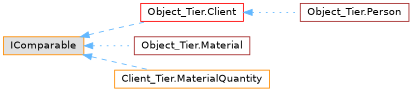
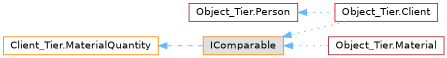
(276, 12) -> (321, 12)
(118, 28) -> (319, 28)
(121, 64) -> (185, 46)
